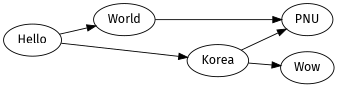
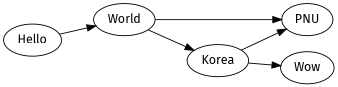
(120, 50) -> (167, 38)
